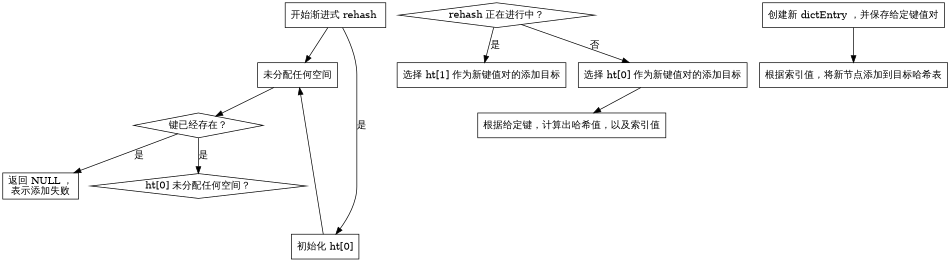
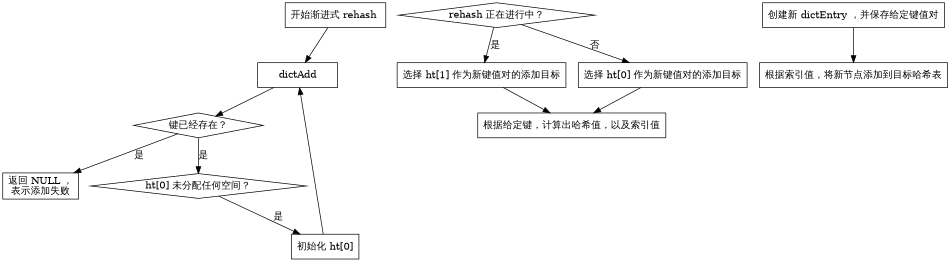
(298, 75) -> (298, 75)
none -> (523, 99)
(357, 129) -> (256, 214)
